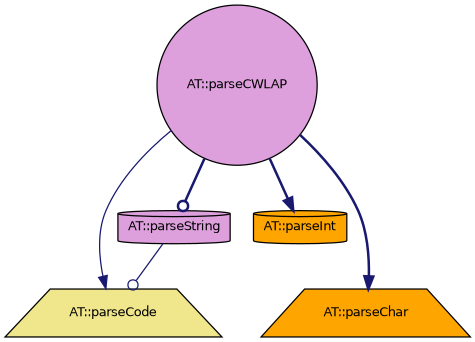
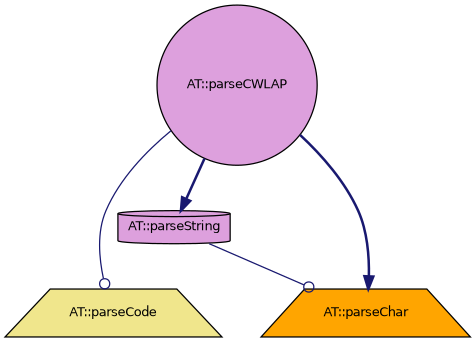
(195, 180) -> (195, 180)
(114, 195) -> (114, 195)
(300, 227) -> none
(150, 262) -> (257, 264)
